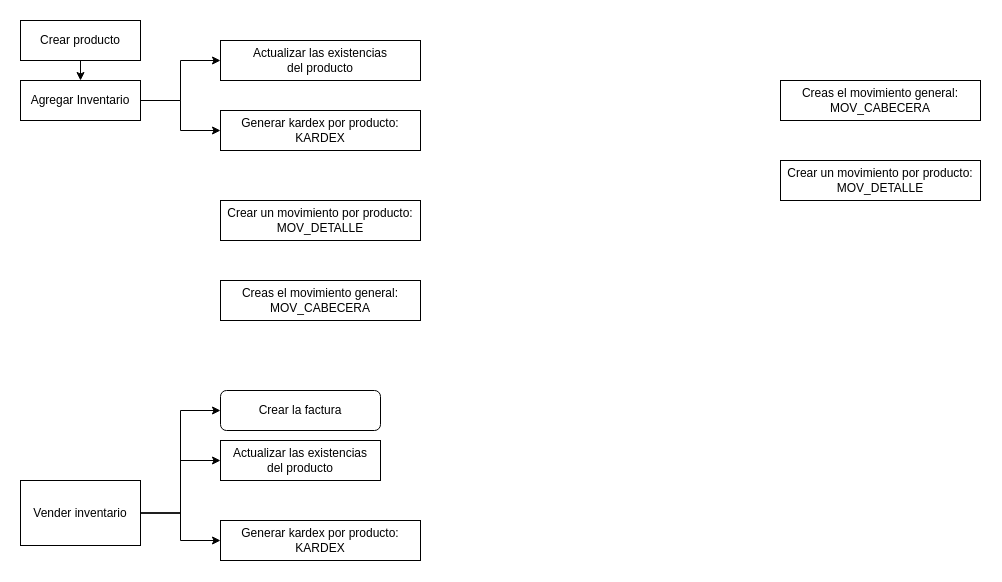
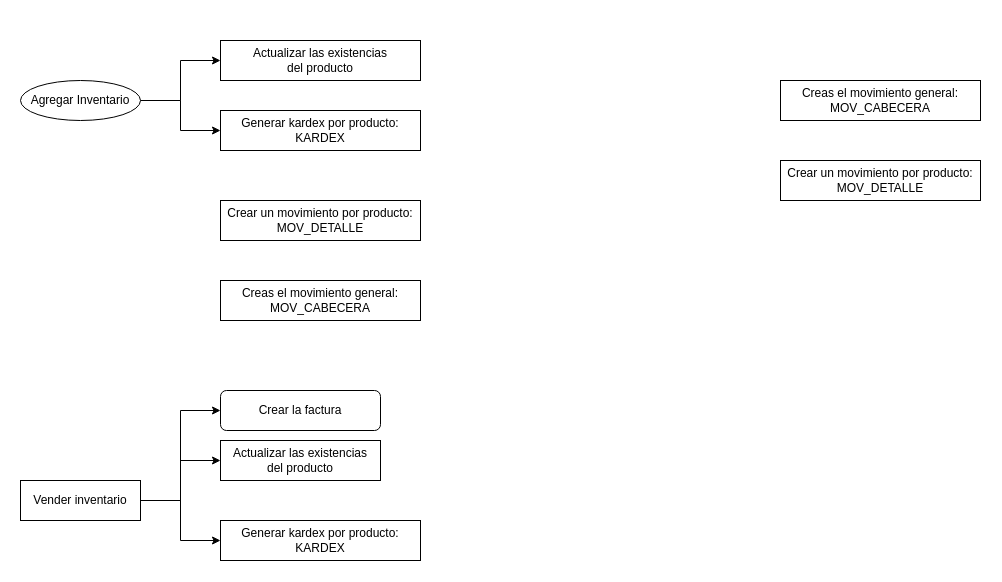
(81, 41) -> none
(81, 67) -> none
(81, 101) -> (81, 101)
(81, 513) -> (81, 501)
